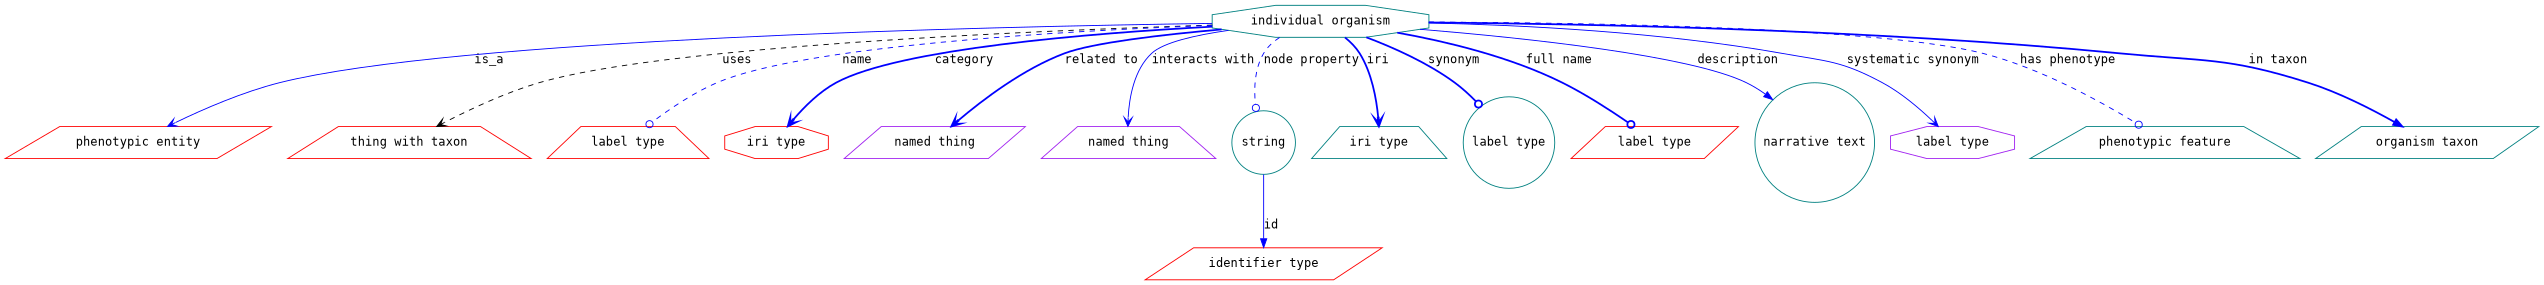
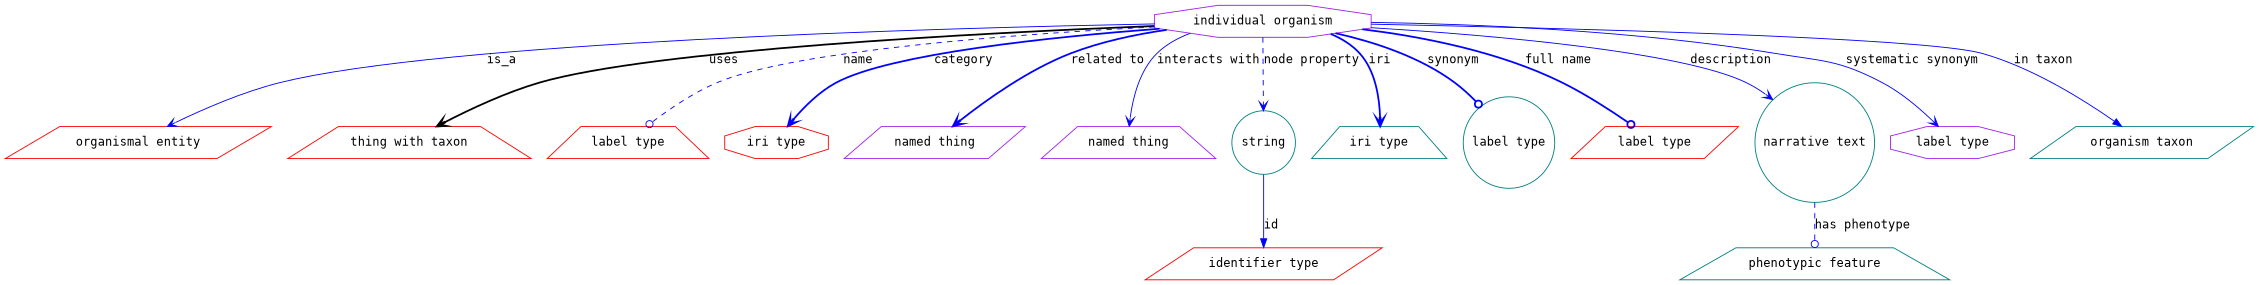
(1321, 21) -> (1263, 21)
(1942, 39) -> (1752, 35)
(1935, 44) -> (1815, 221)
(823, 45) -> (794, 47)
(1596, 48) -> (1572, 45)
(1258, 67) -> (1263, 70)
(138, 143) -> (138, 143)
